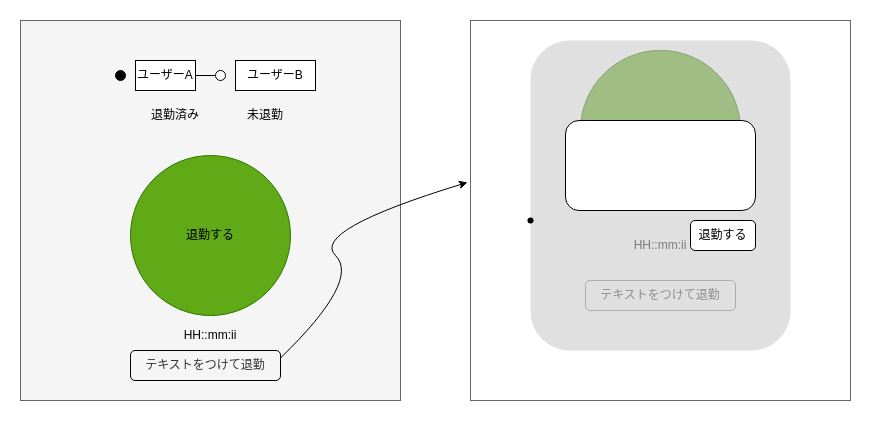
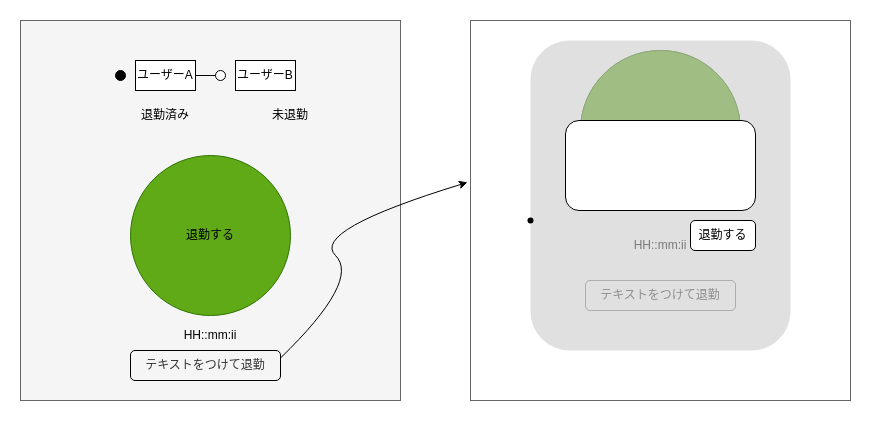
(276, 76) -> (266, 76)
(176, 116) -> (166, 116)
(266, 116) -> (291, 116)
